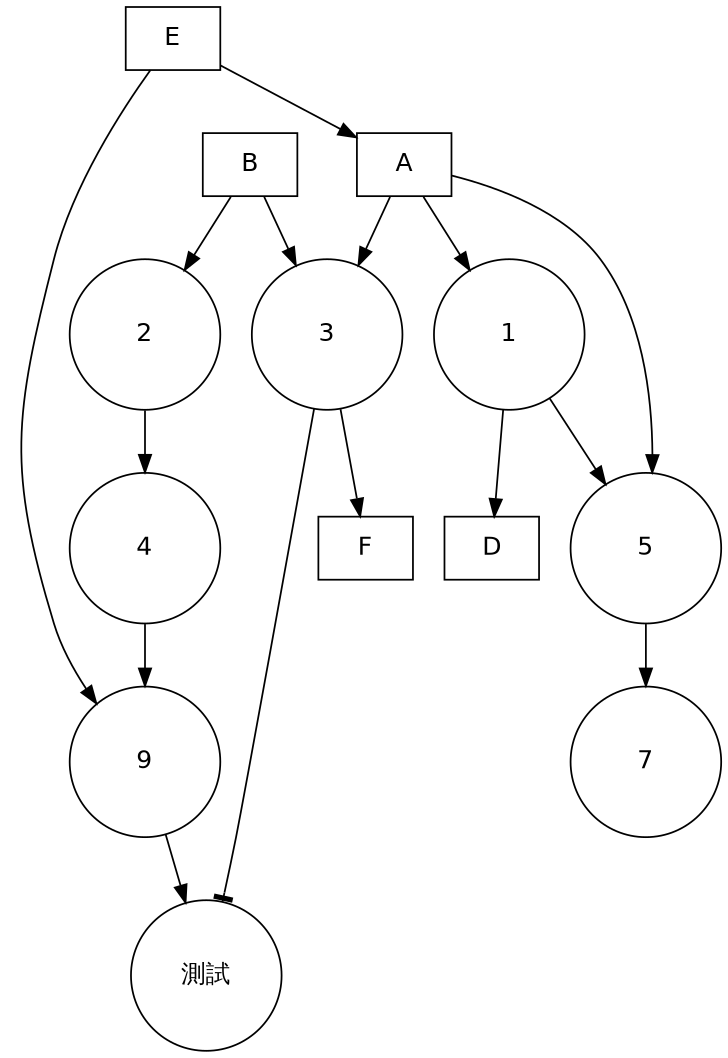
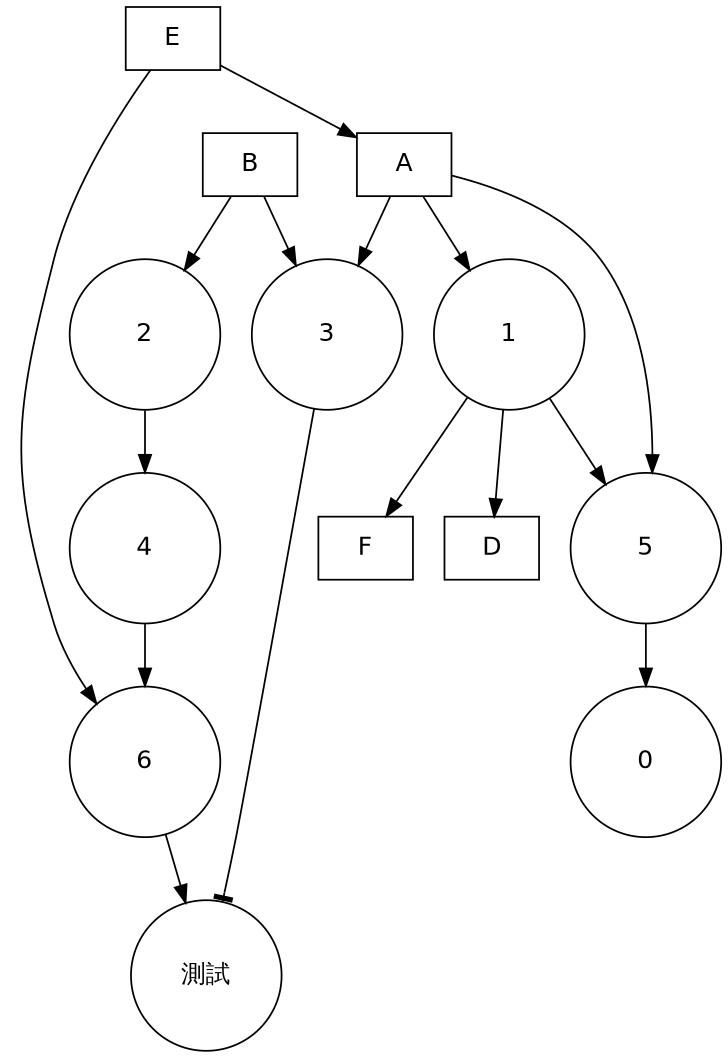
(349, 454) -> (432, 450)
(145, 762) -> (145, 762)
(646, 762) -> (646, 762)
